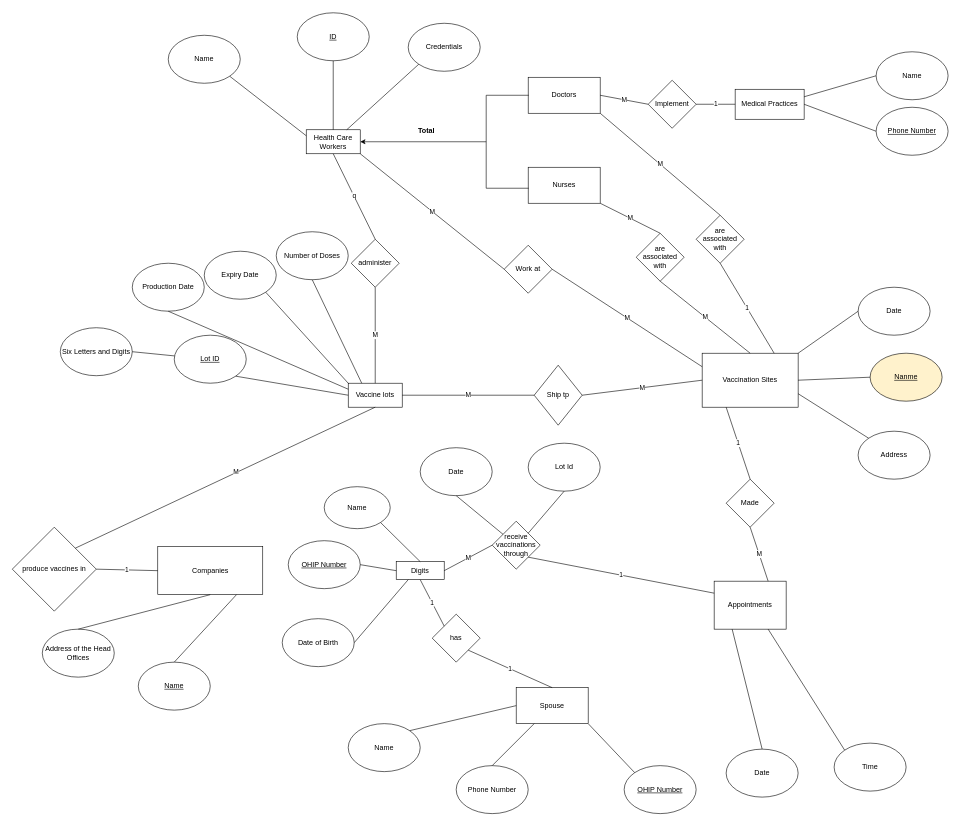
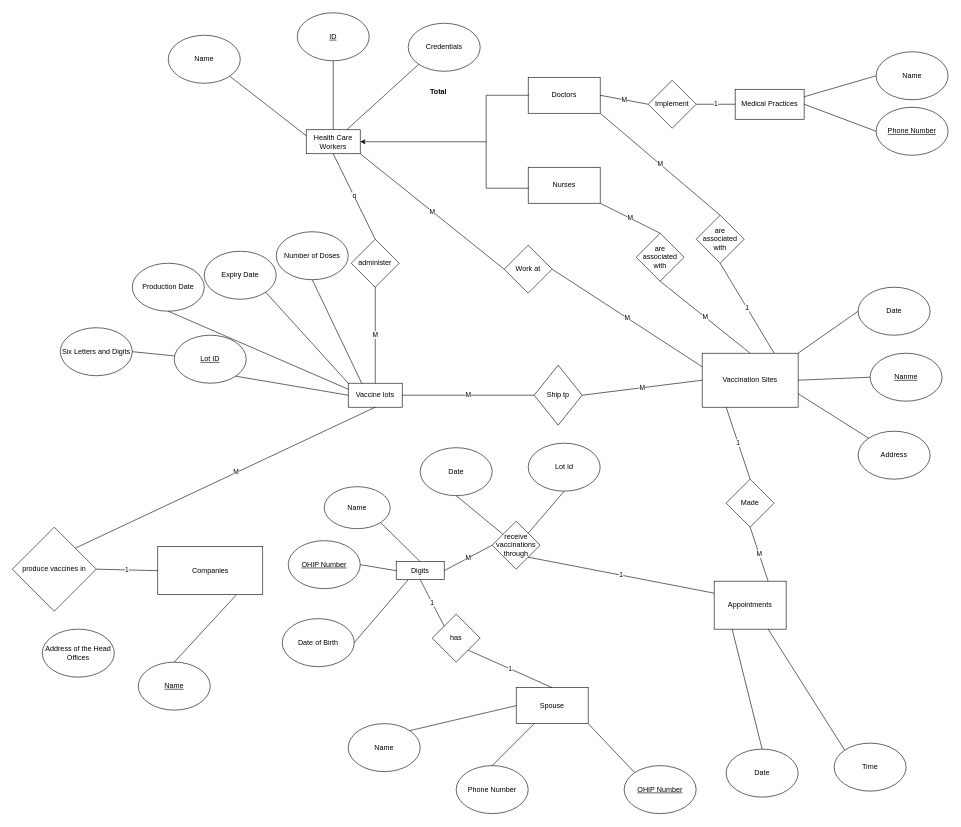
(426, 131) -> (438, 92)
(906, 377) -> (906, 377)
(144, 612) -> none
